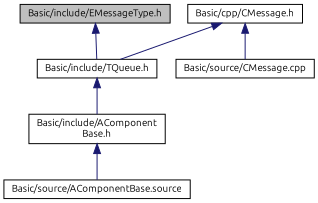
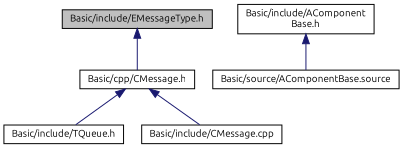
(96, 46) -> (137, 54)
(245, 69) -> (212, 134)
(97, 101) -> none
